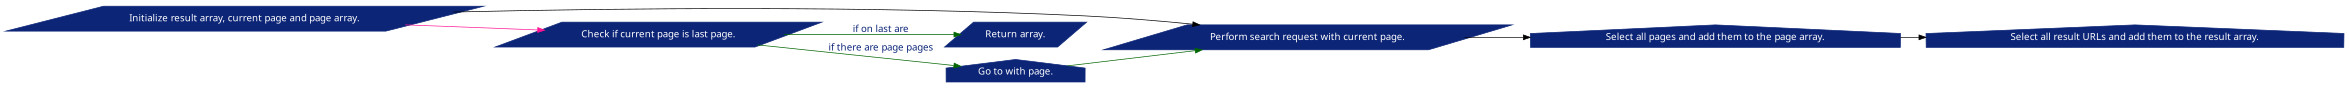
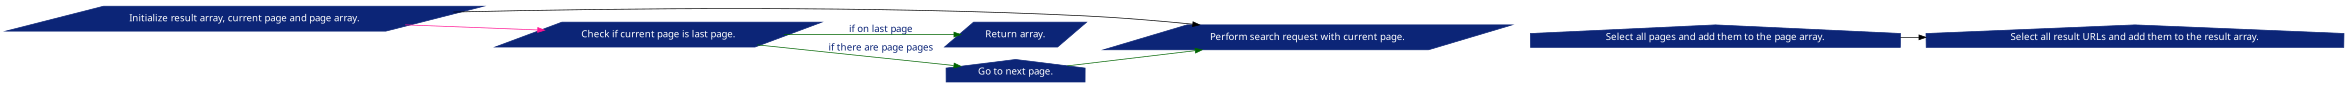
(881, 29) -> (881, 29)
(1494, 37) -> none
(1016, 72) -> (1016, 72)
